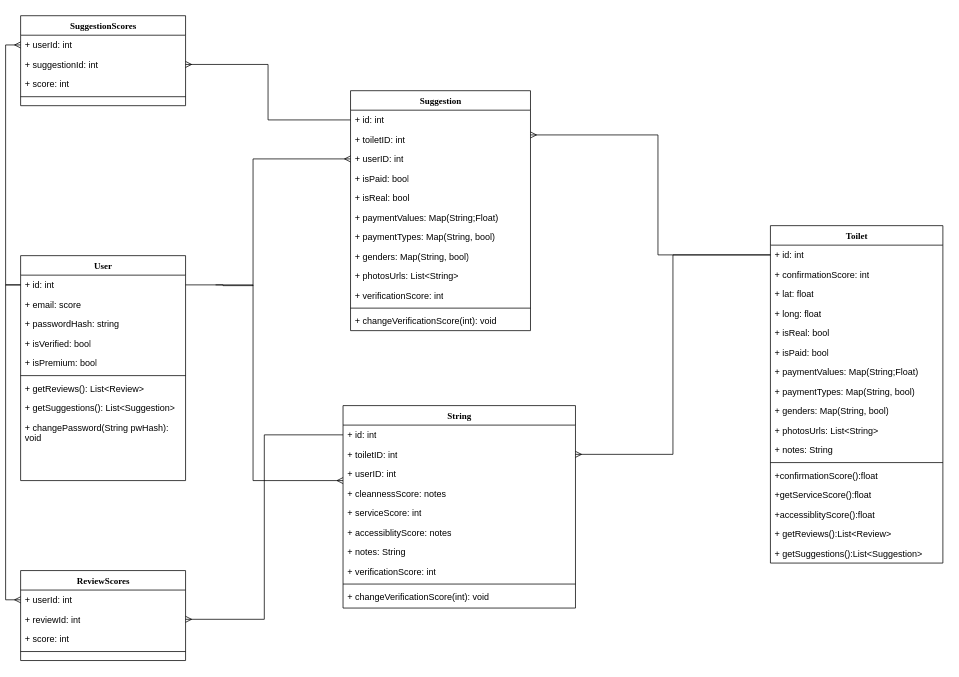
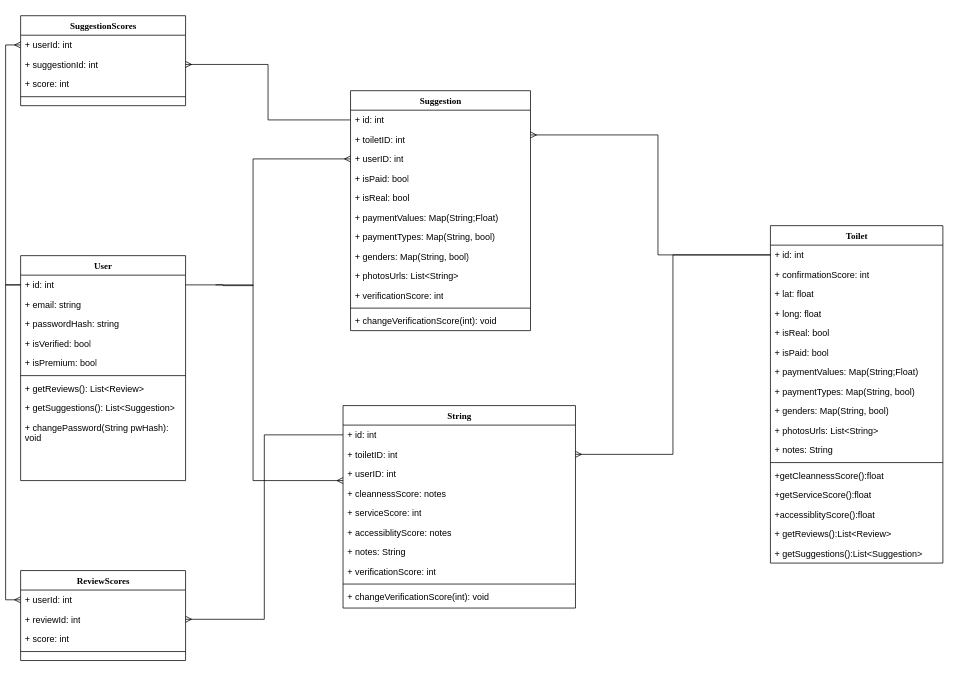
(55, 305) -> (56, 305)
(836, 476) -> (837, 476)
